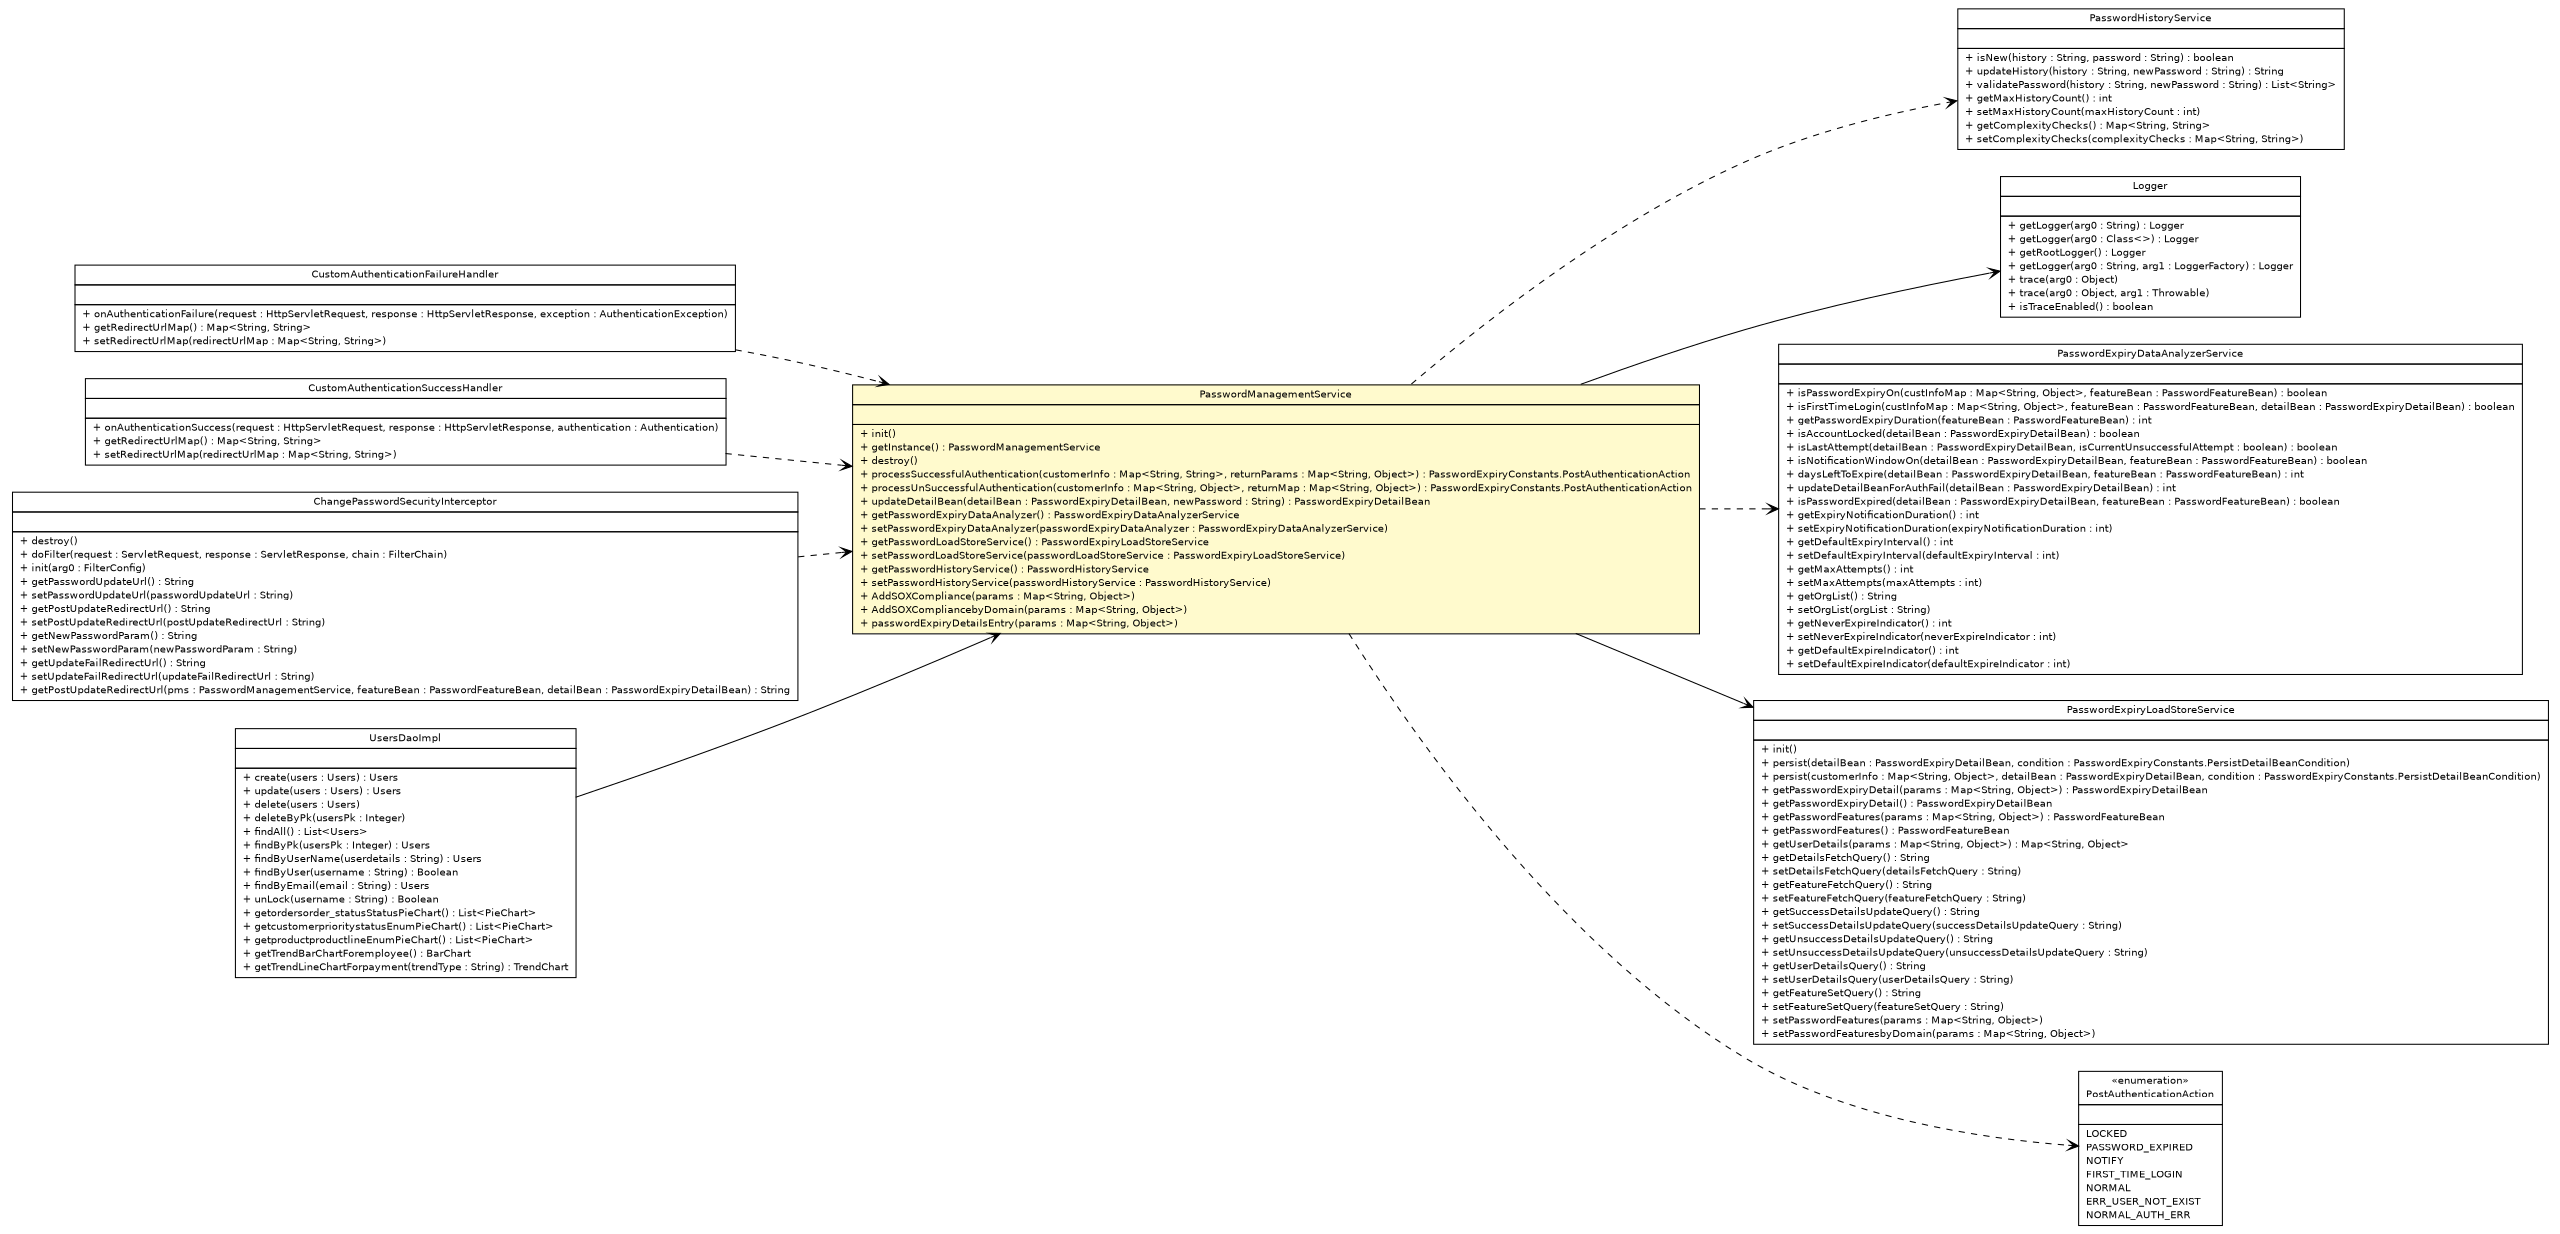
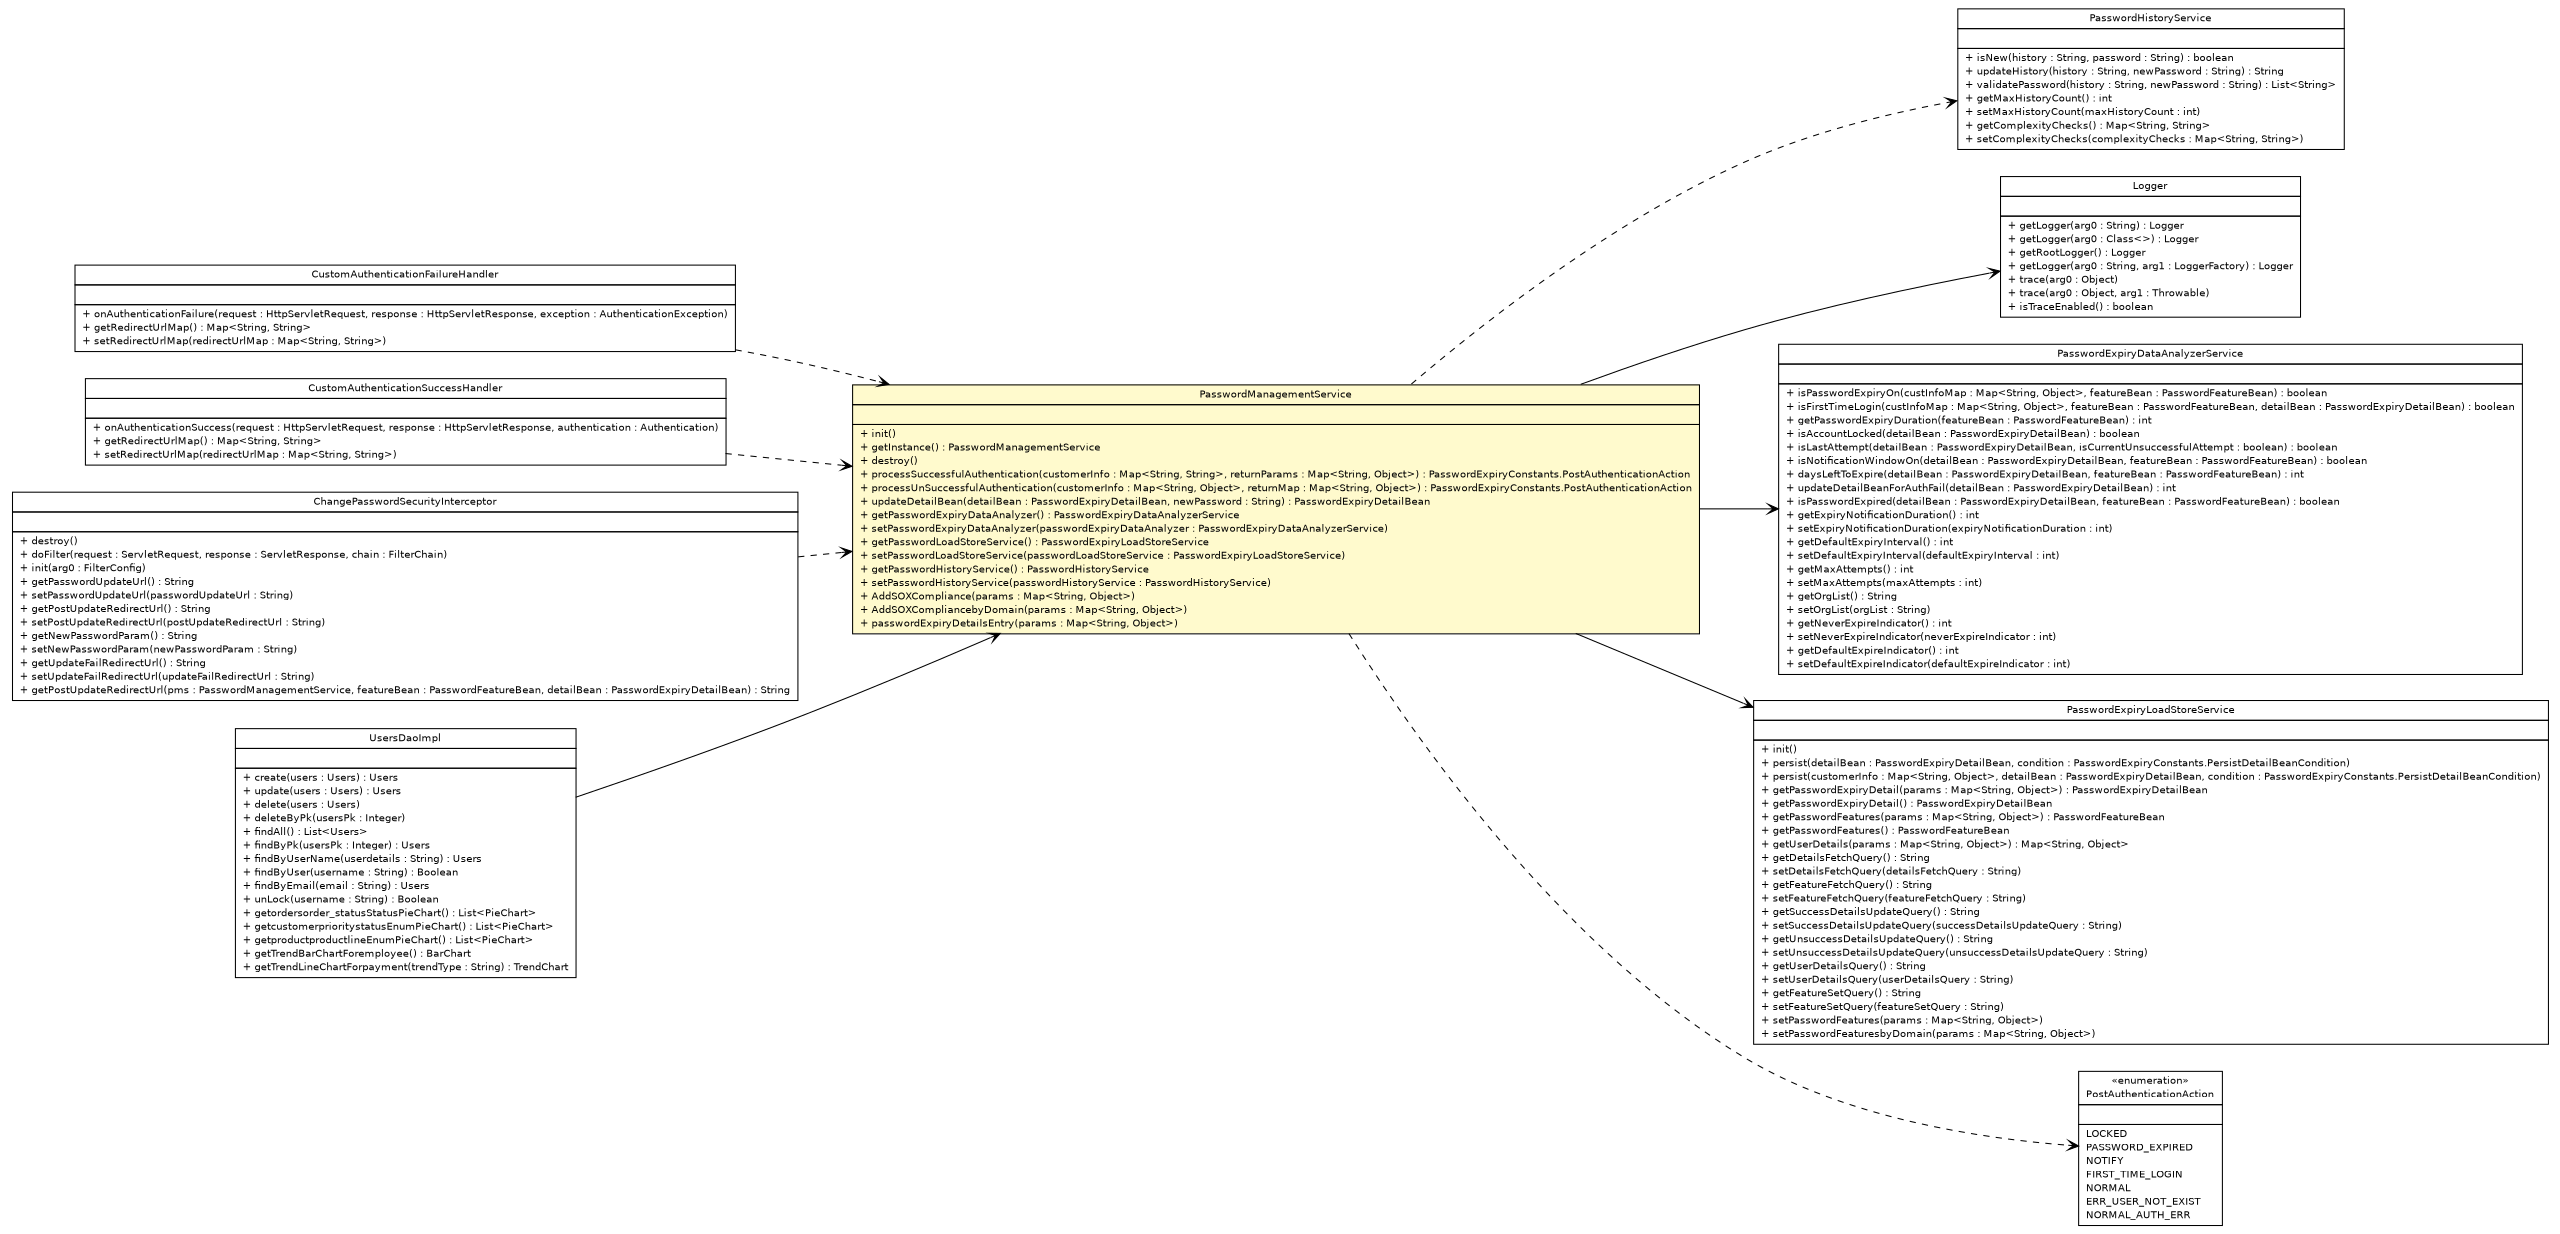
(1734, 509) -> (1734, 509)
